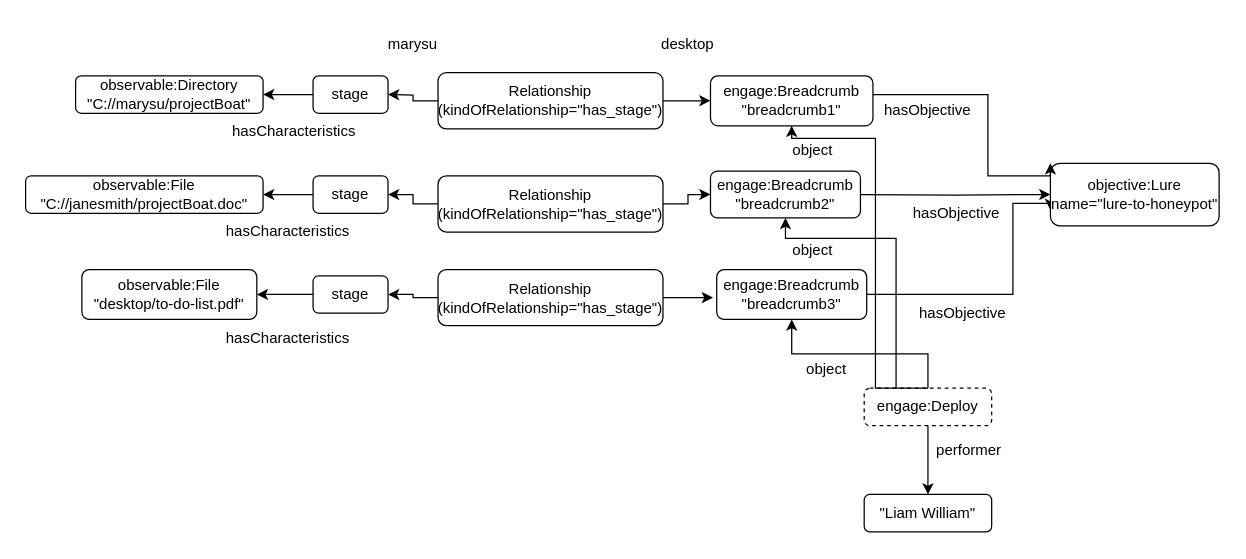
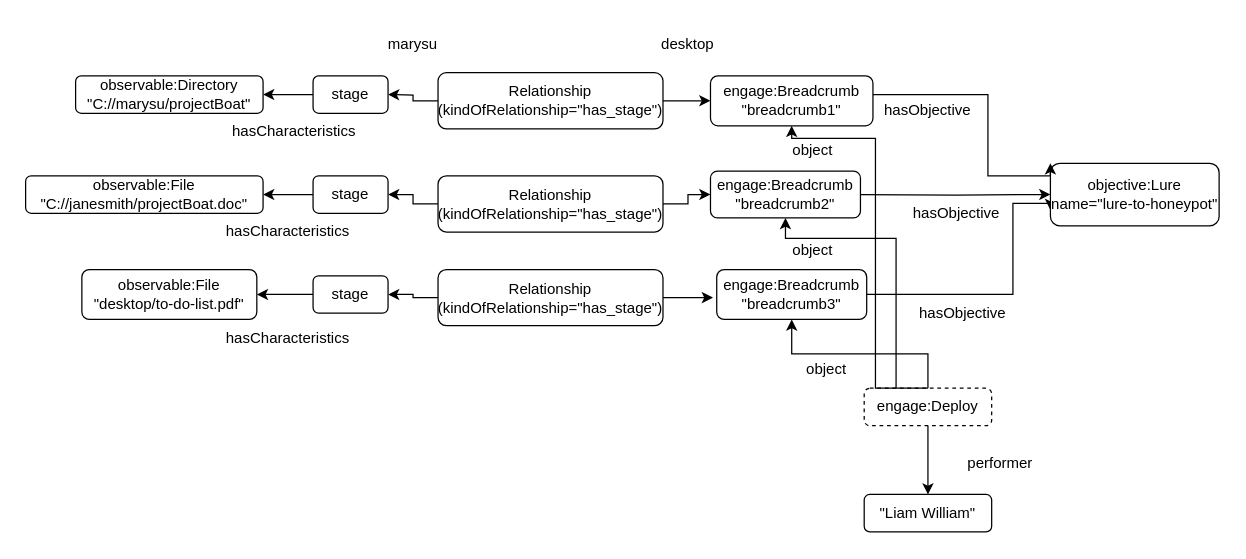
(969, 451) -> (1001, 463)
